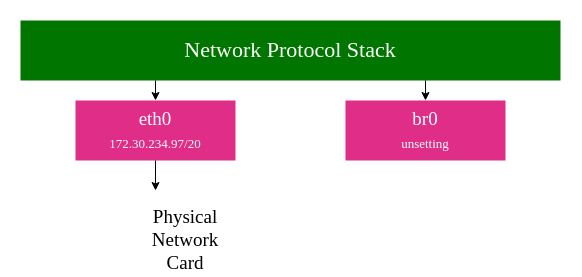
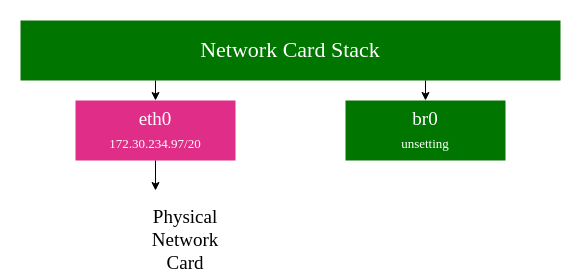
(291, 51) -> (291, 51)
(426, 131) -> (426, 131)
